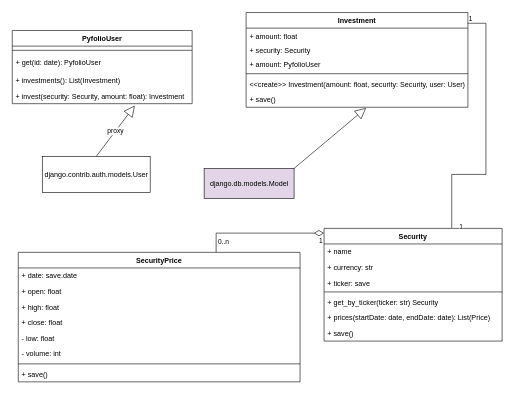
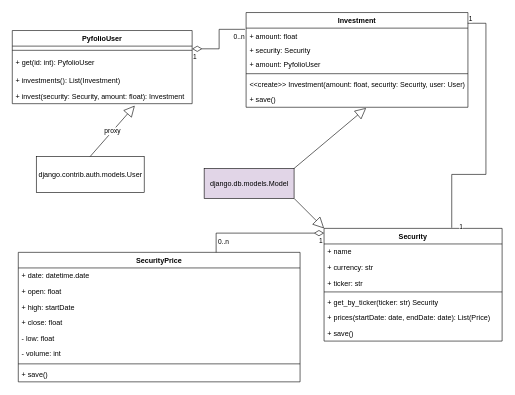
none -> (219, 35)
(65, 62) -> (62, 62)
(96, 174) -> (90, 174)
none -> (305, 209)
(52, 276) -> (59, 276)
(352, 283) -> (350, 283)
(43, 307) -> (52, 307)
